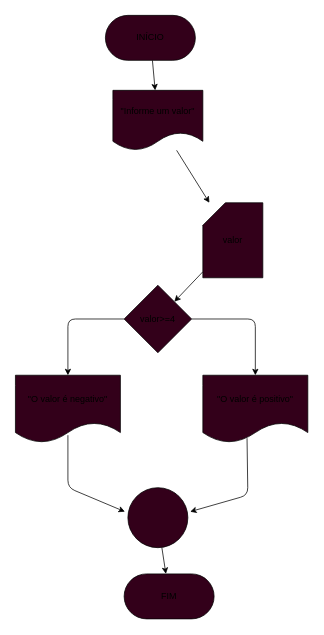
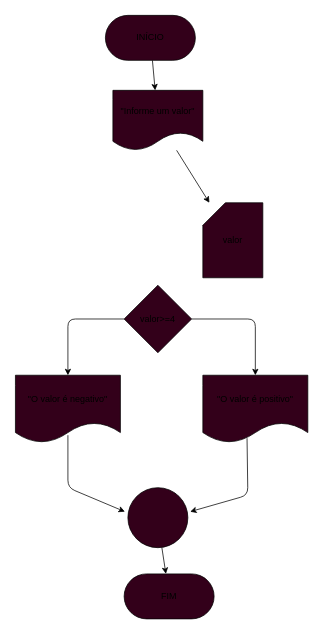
(190, 285) -> none
